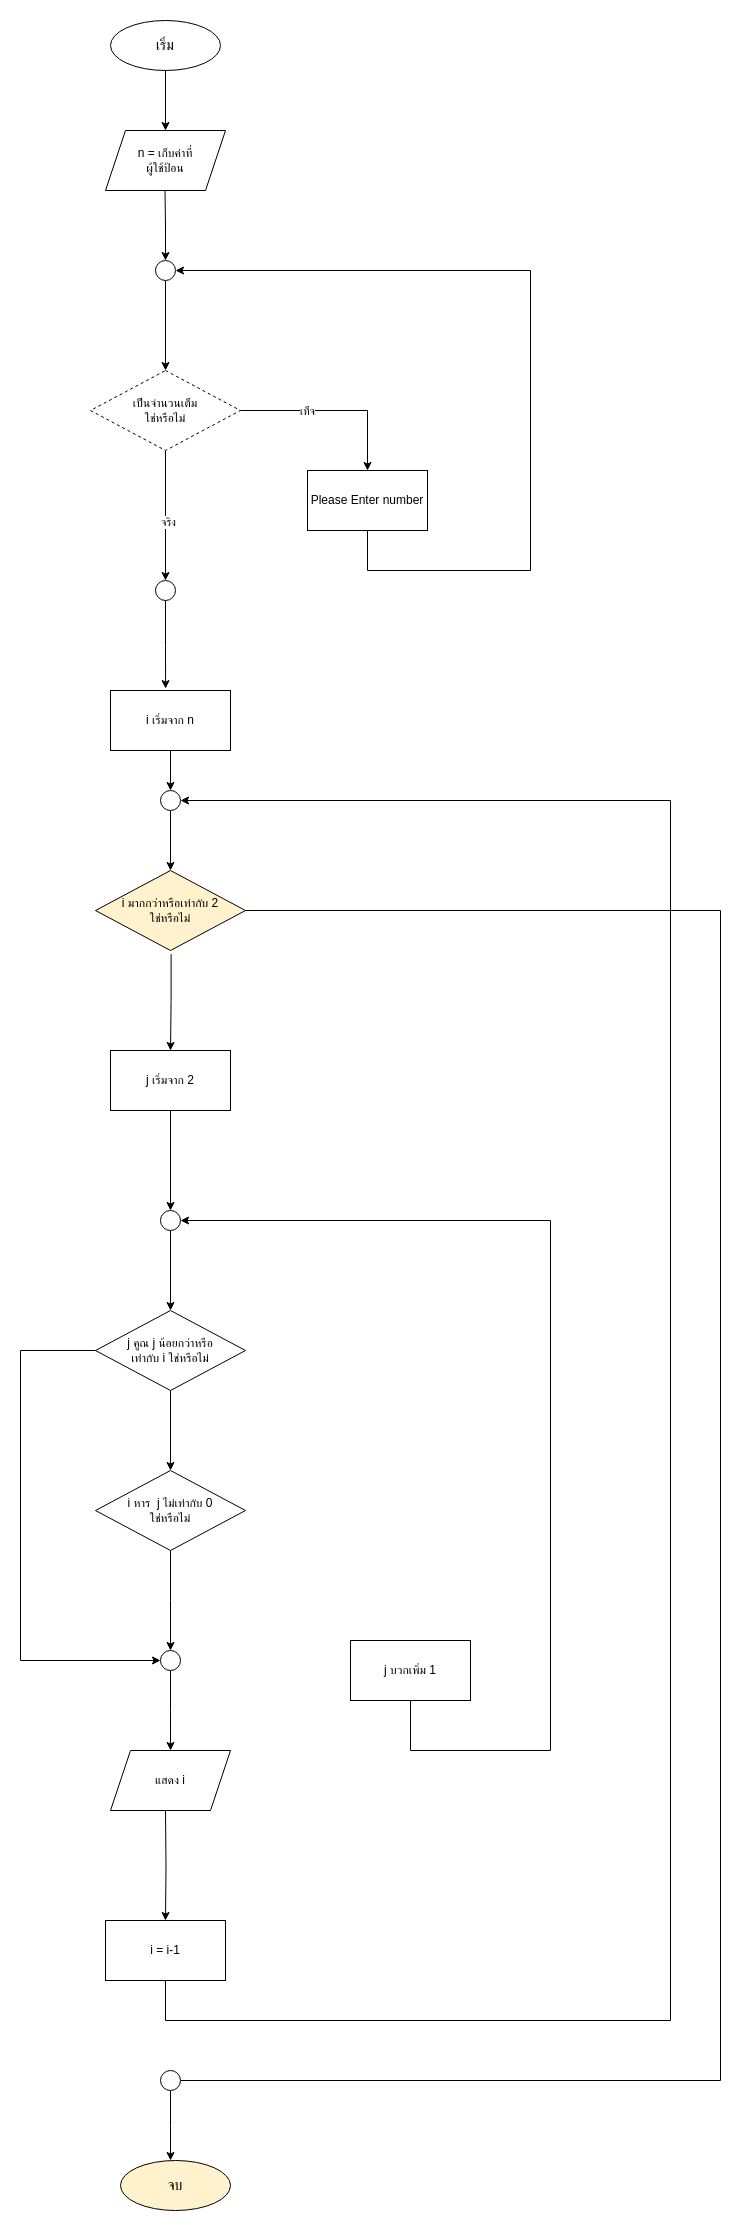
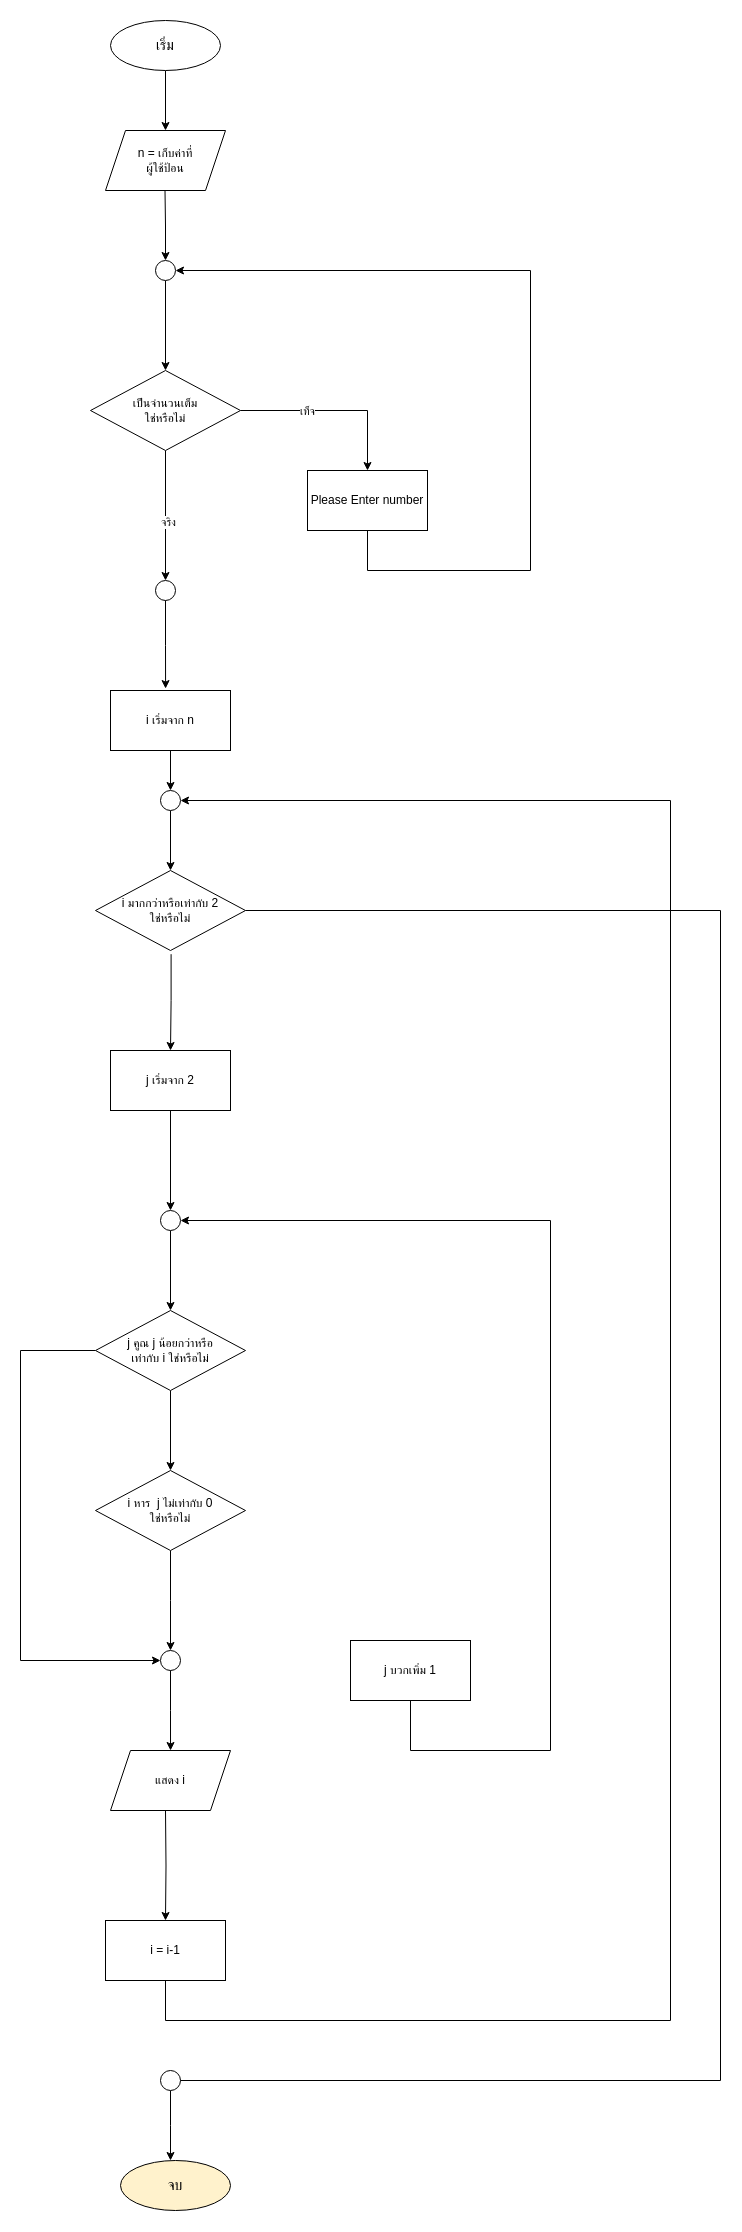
(166, 411) -> (166, 411)
(171, 911) -> (171, 911)
